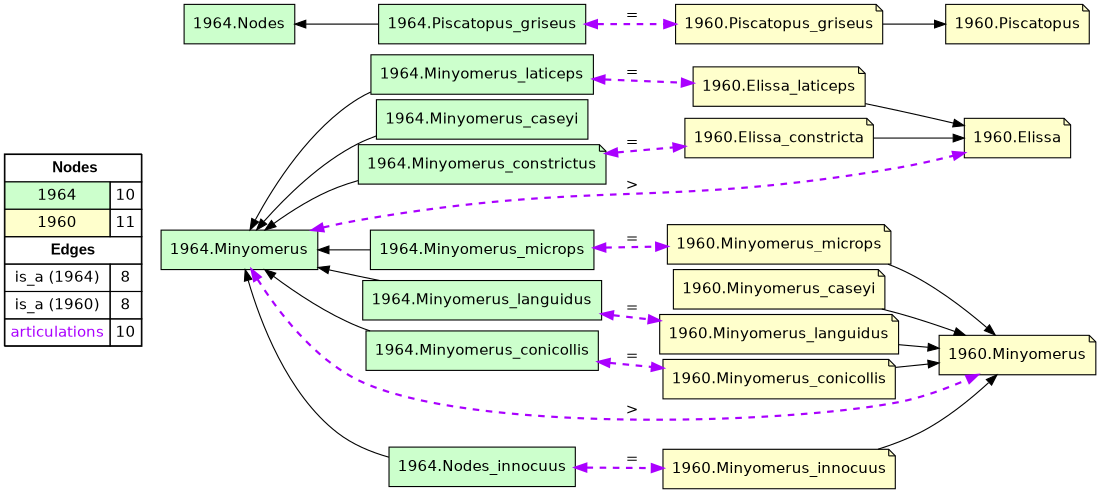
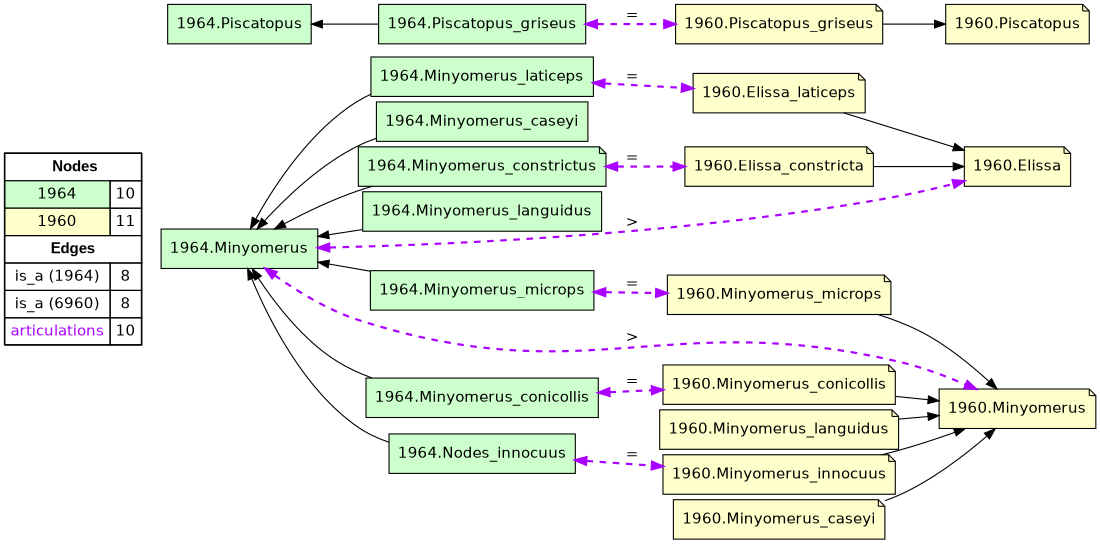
(239, 24) -> (239, 24)
(58, 305) -> (58, 304)
(631, 317) -> none
